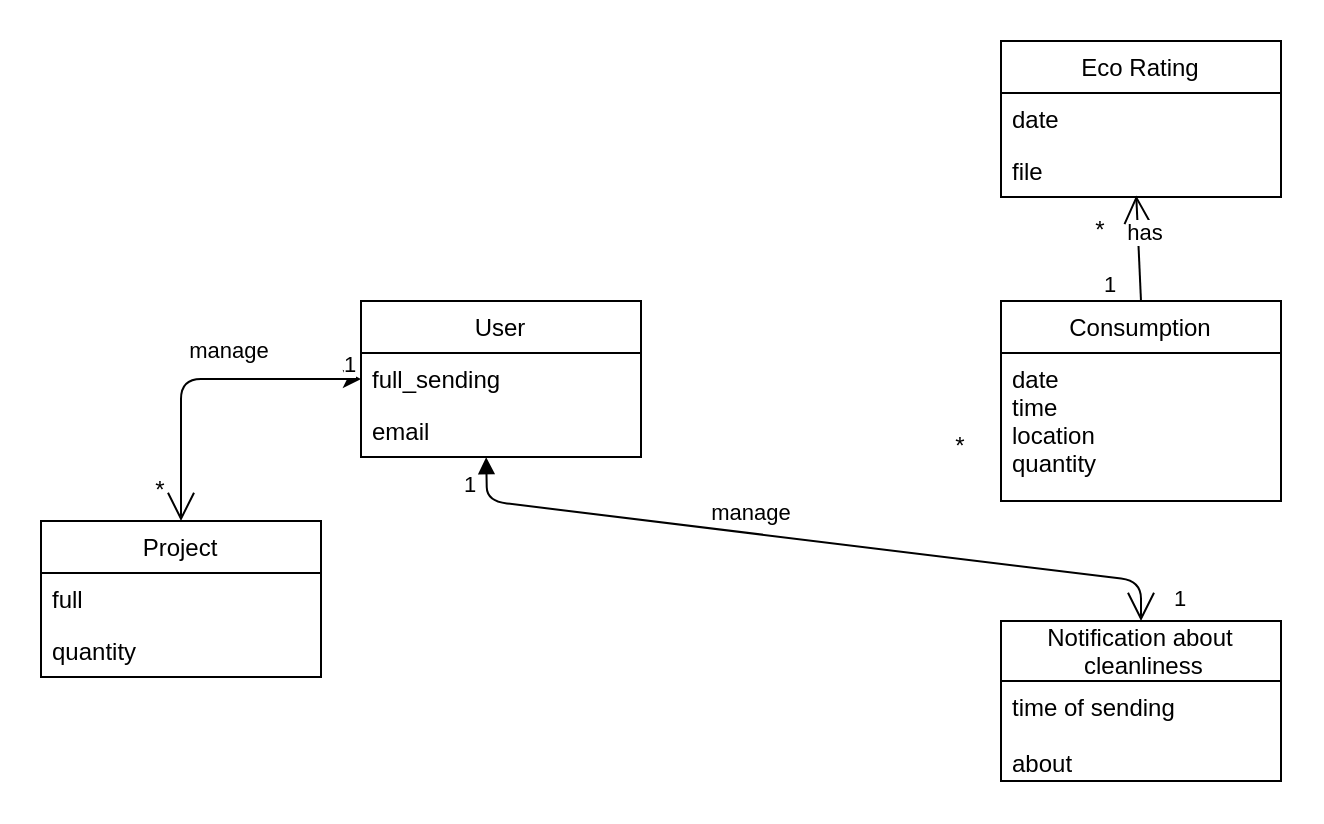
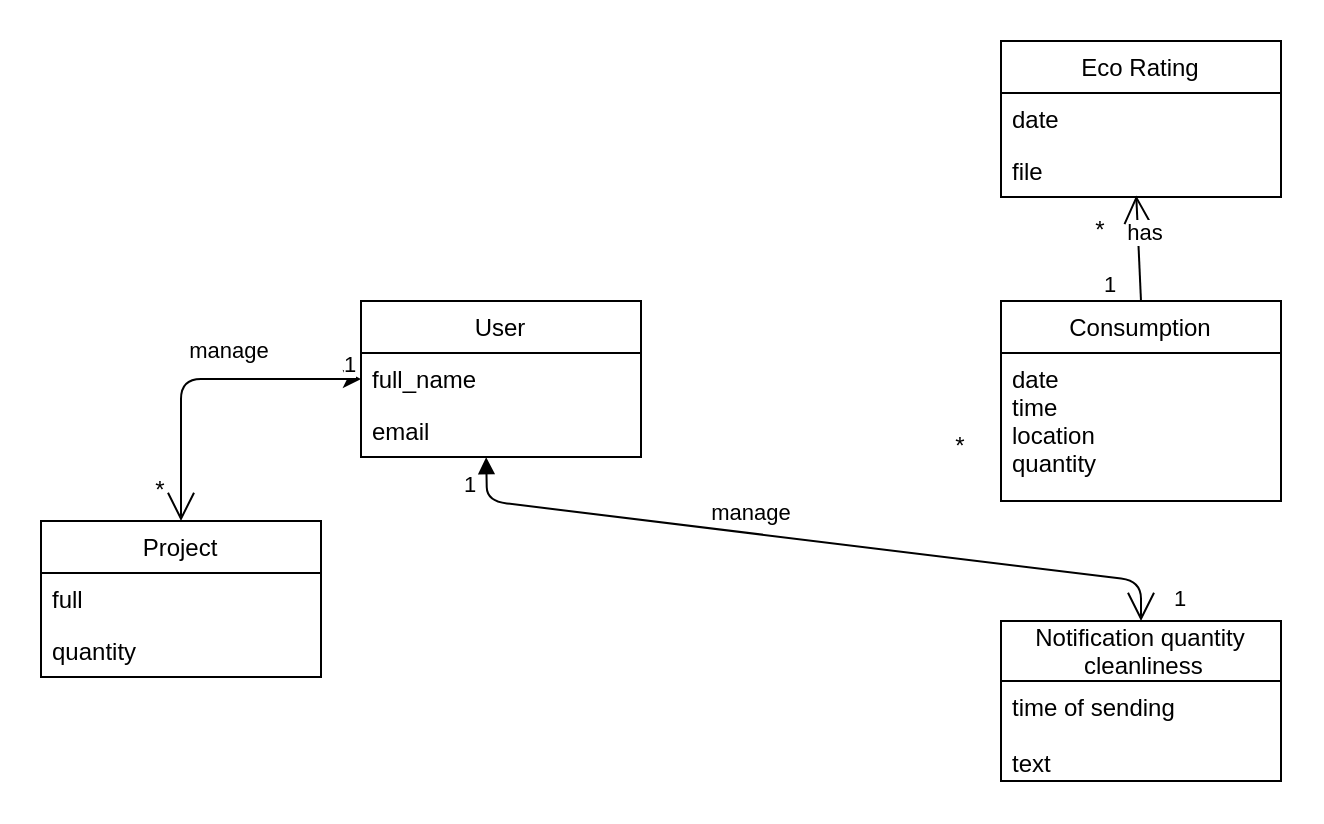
(443, 380) -> (426, 380)
(1140, 638) -> (1140, 638)
(1100, 708) -> (1100, 708)
